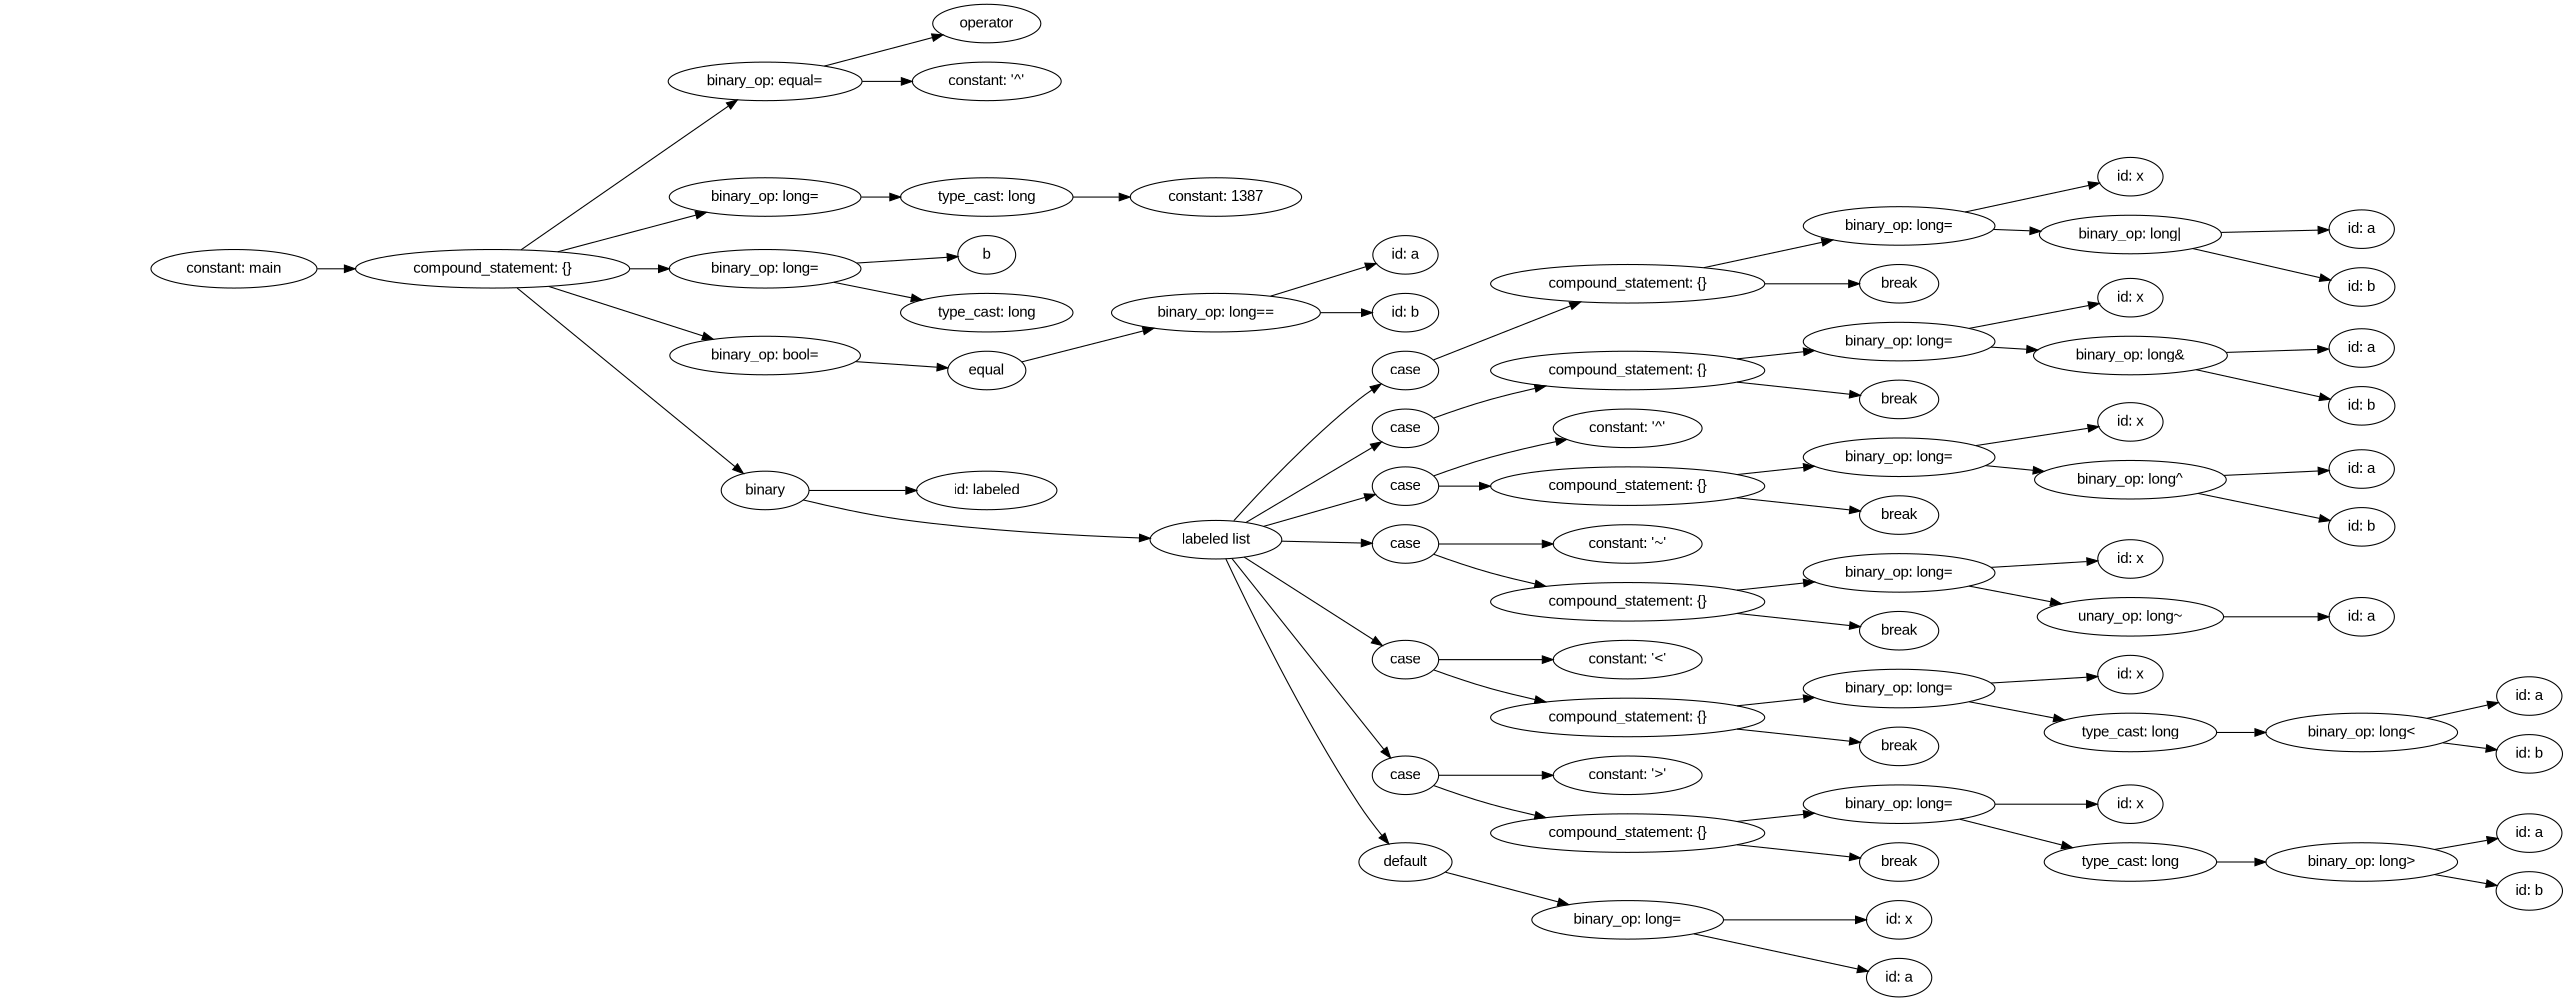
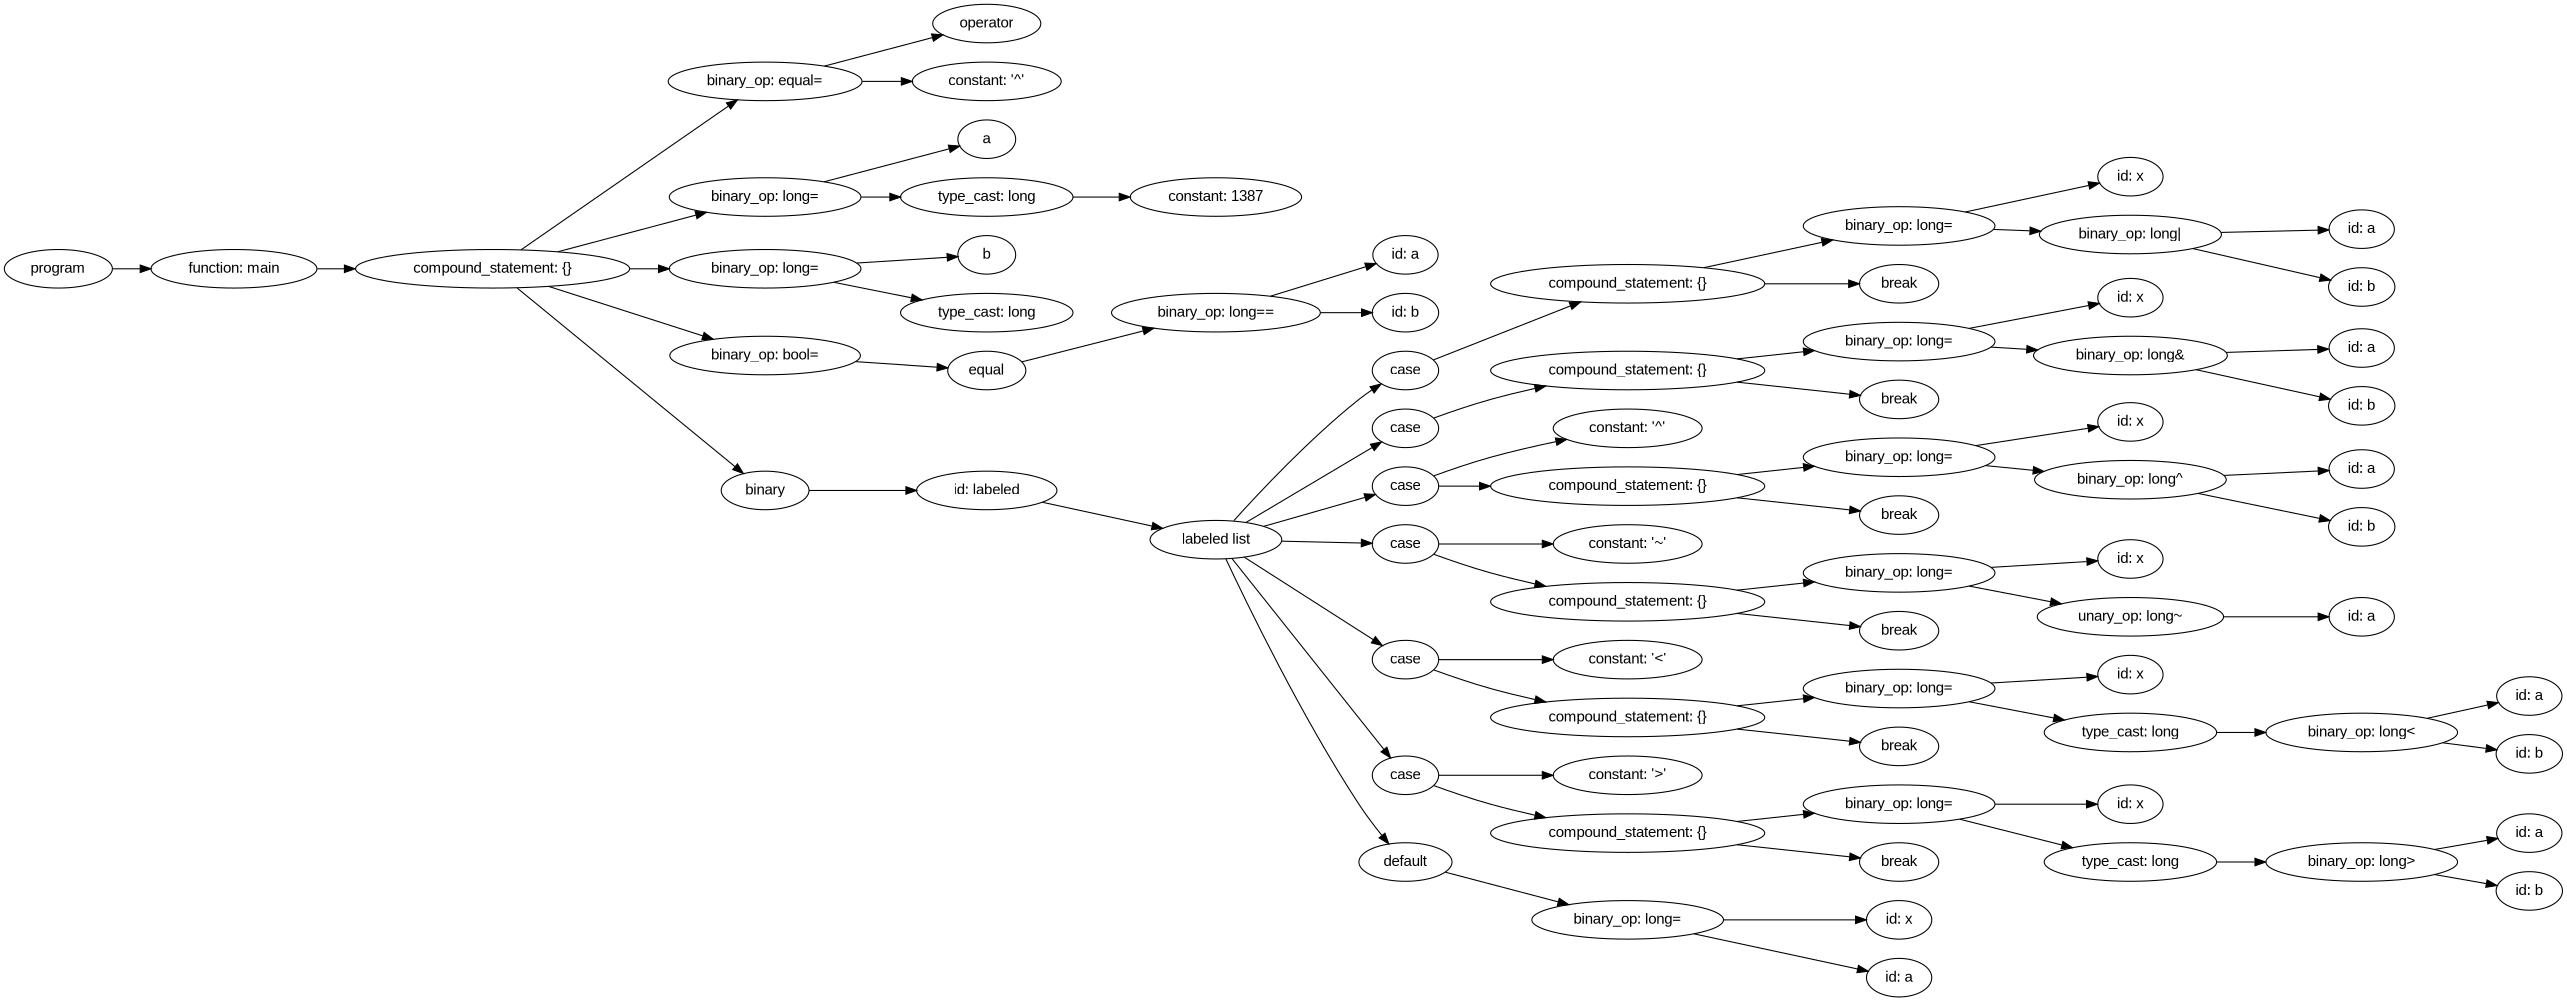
none -> (987, 139)
none -> (58, 269)
(234, 269) -> (234, 269)
(970, 527) -> (1097, 514)
